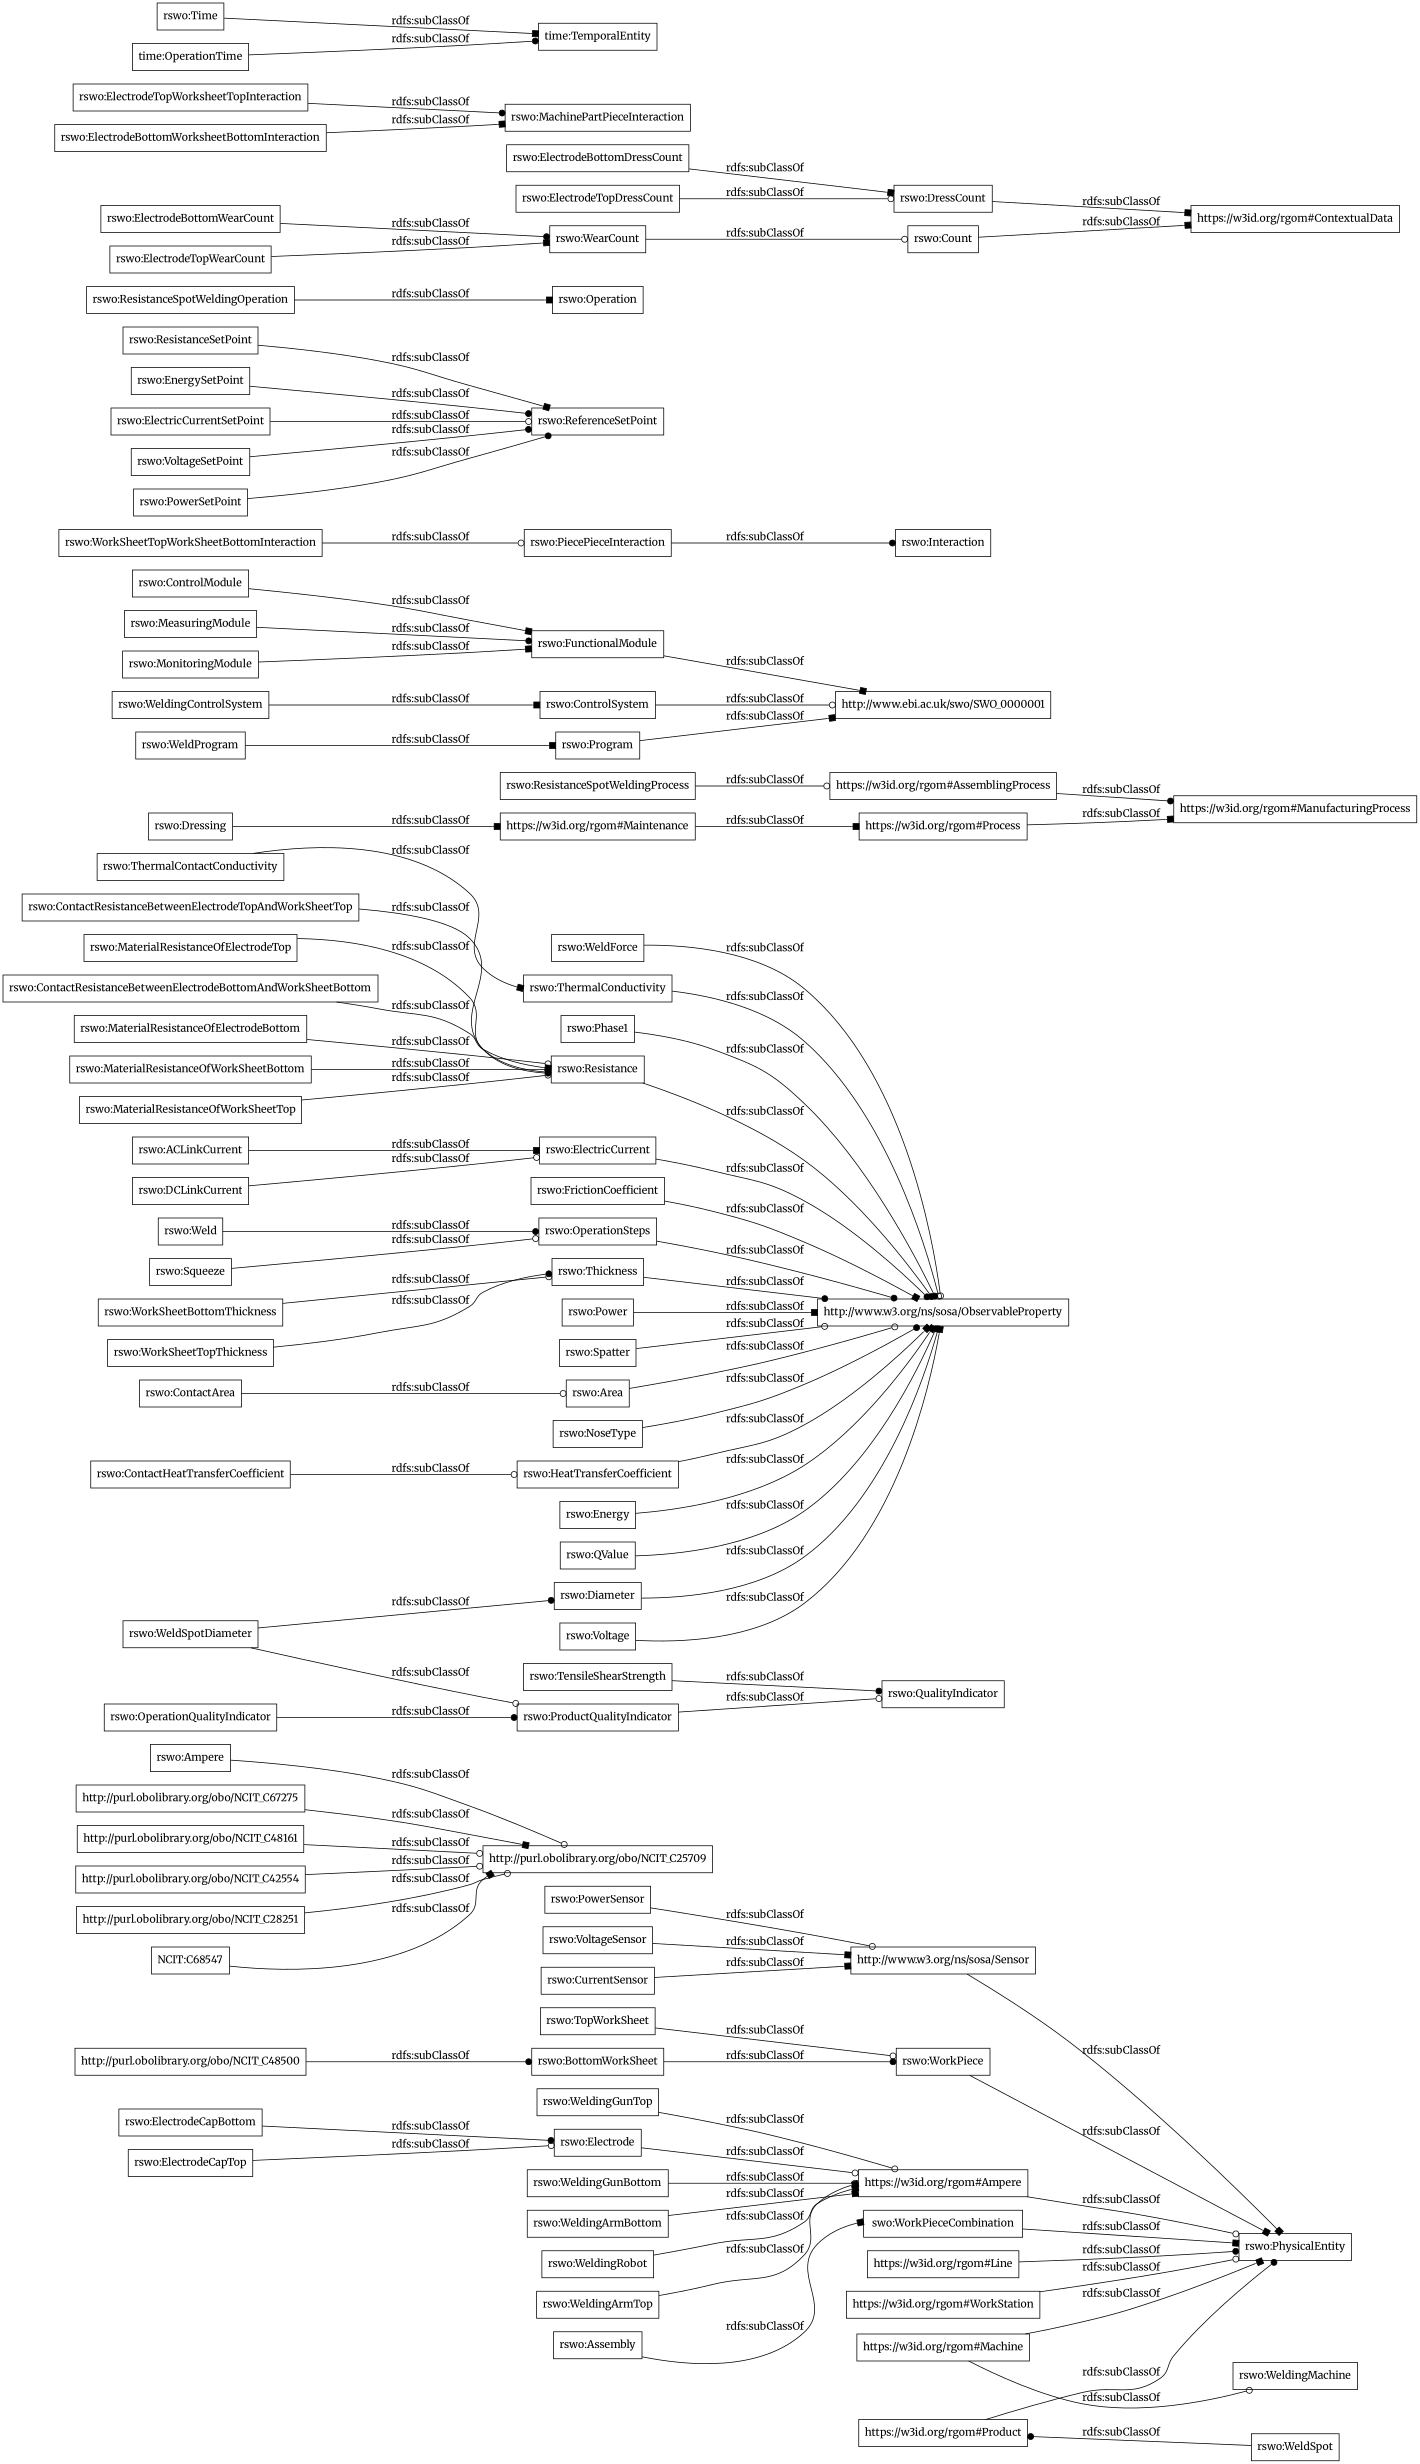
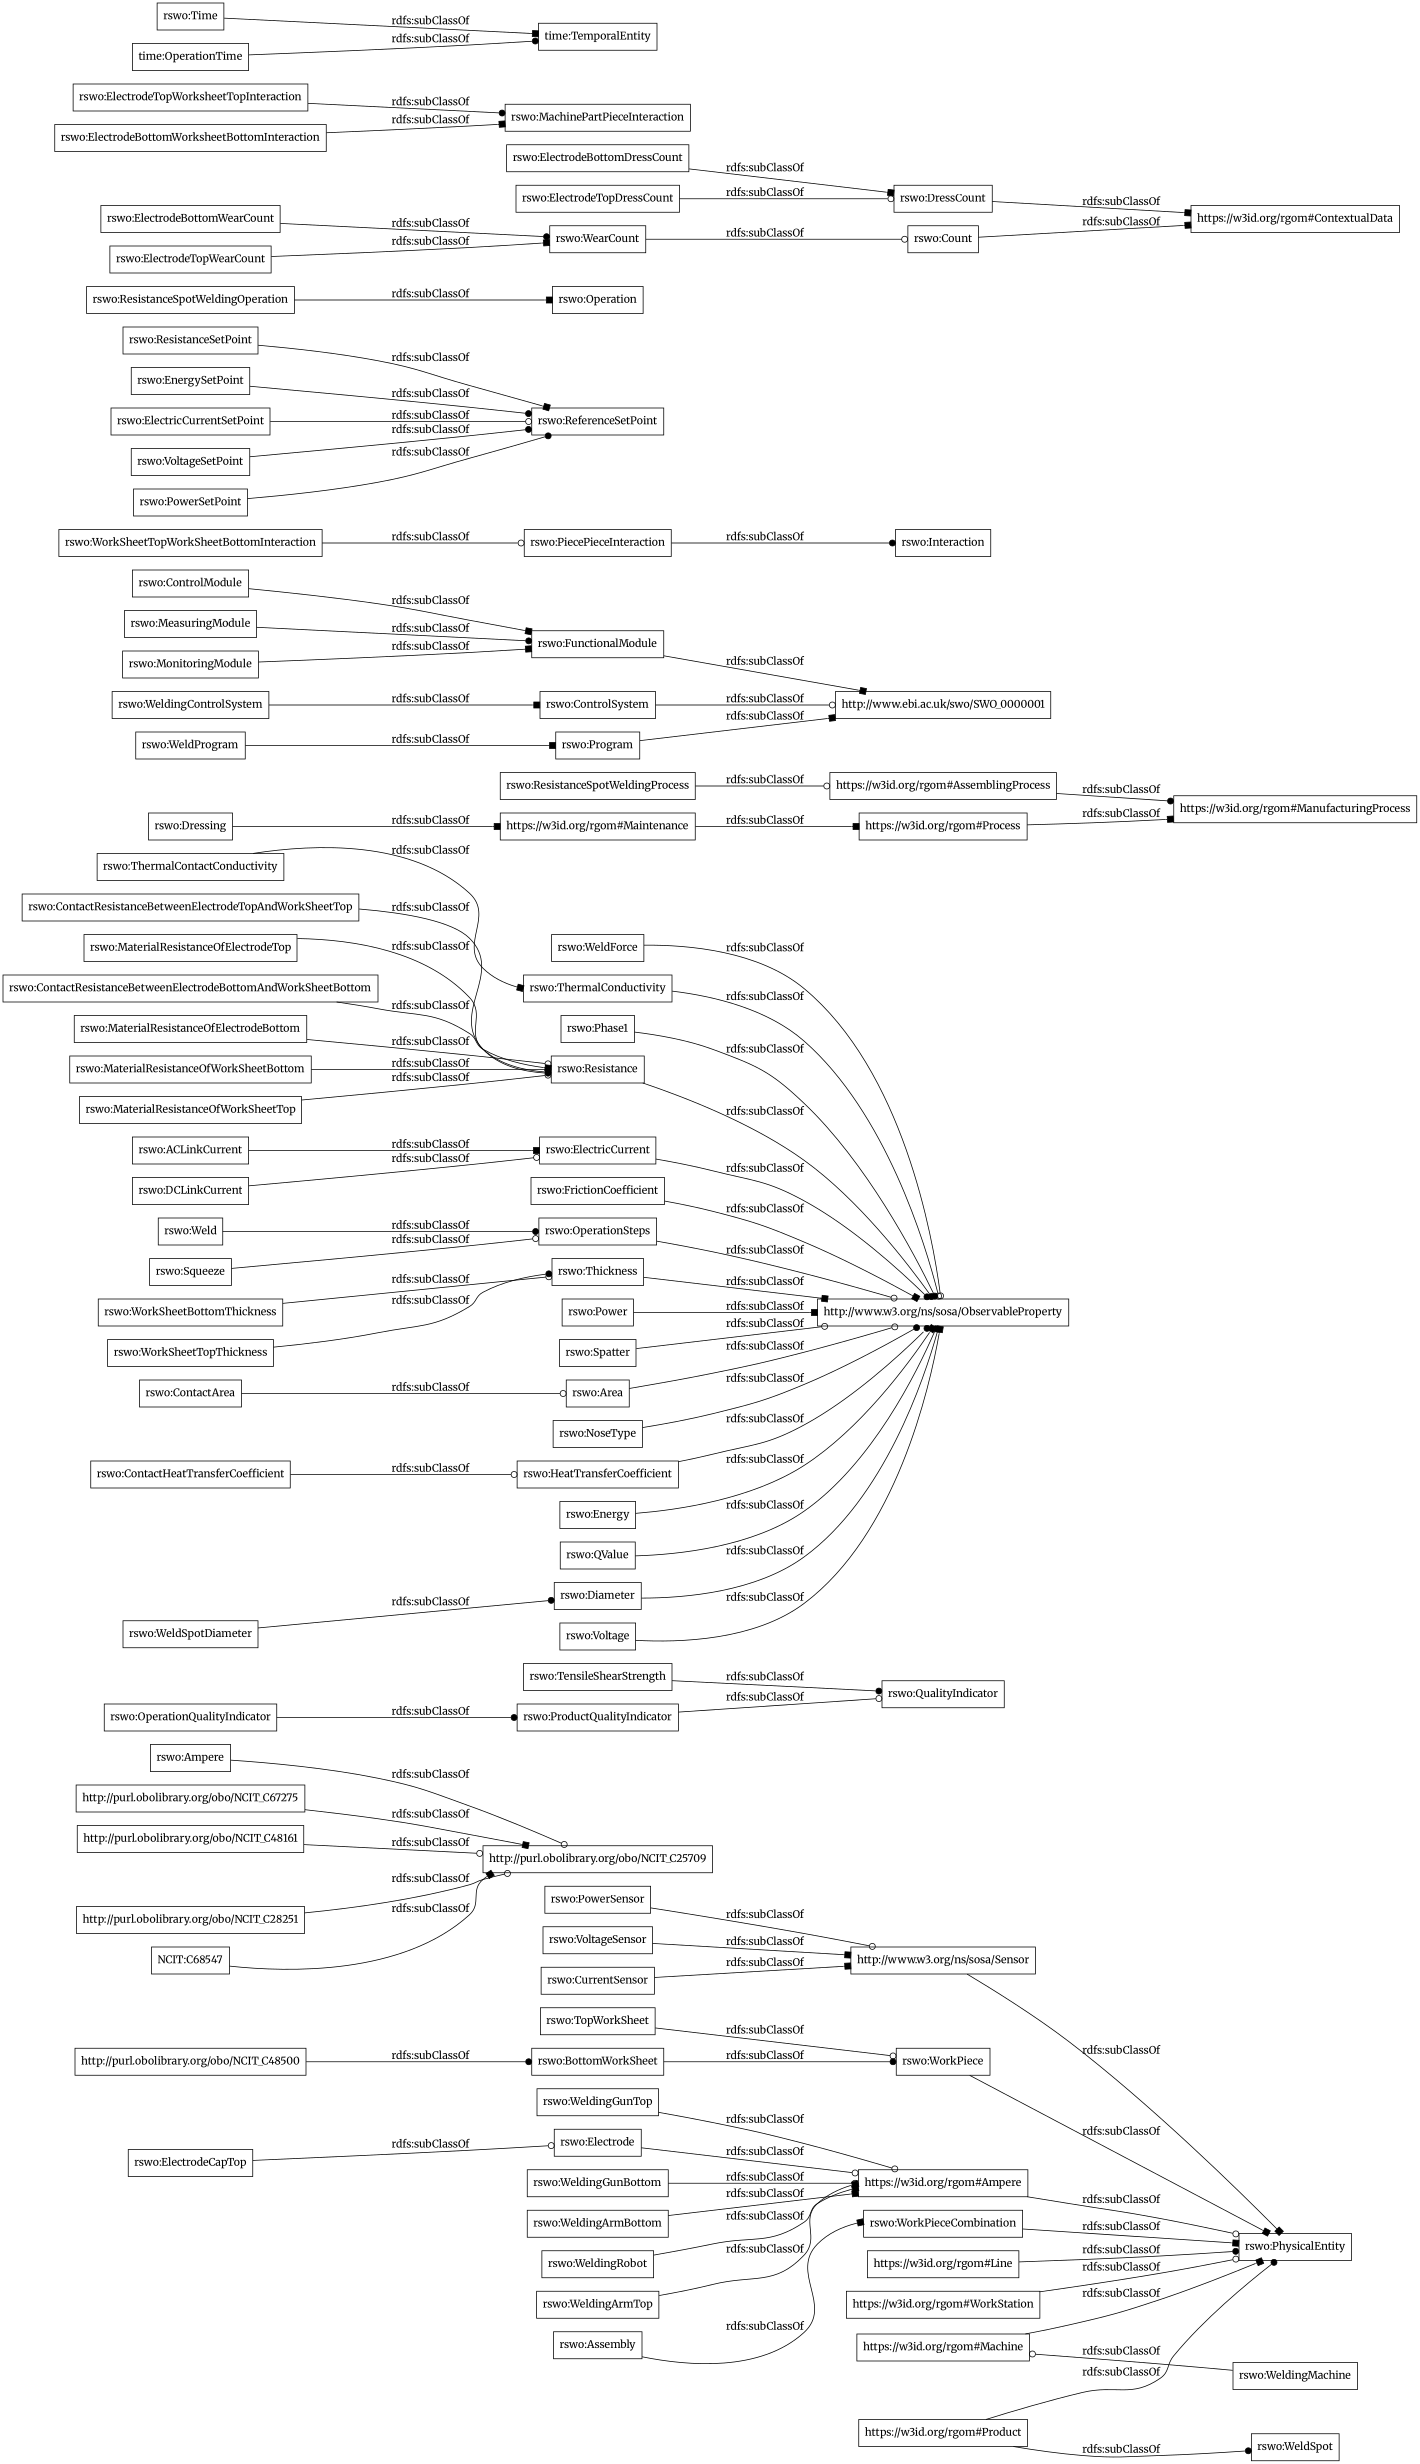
(775, 1266) -> (775, 1266)
(733, 1288) -> (733, 1288)
(813, 1420) -> (813, 1420)
(382, 1676) -> none
(190, 1880) -> none
(190, 2122) -> none
(943, 2224) -> (943, 2224)
(1104, 2407) -> (1134, 2362)
(1143, 2441) -> (1129, 2457)
